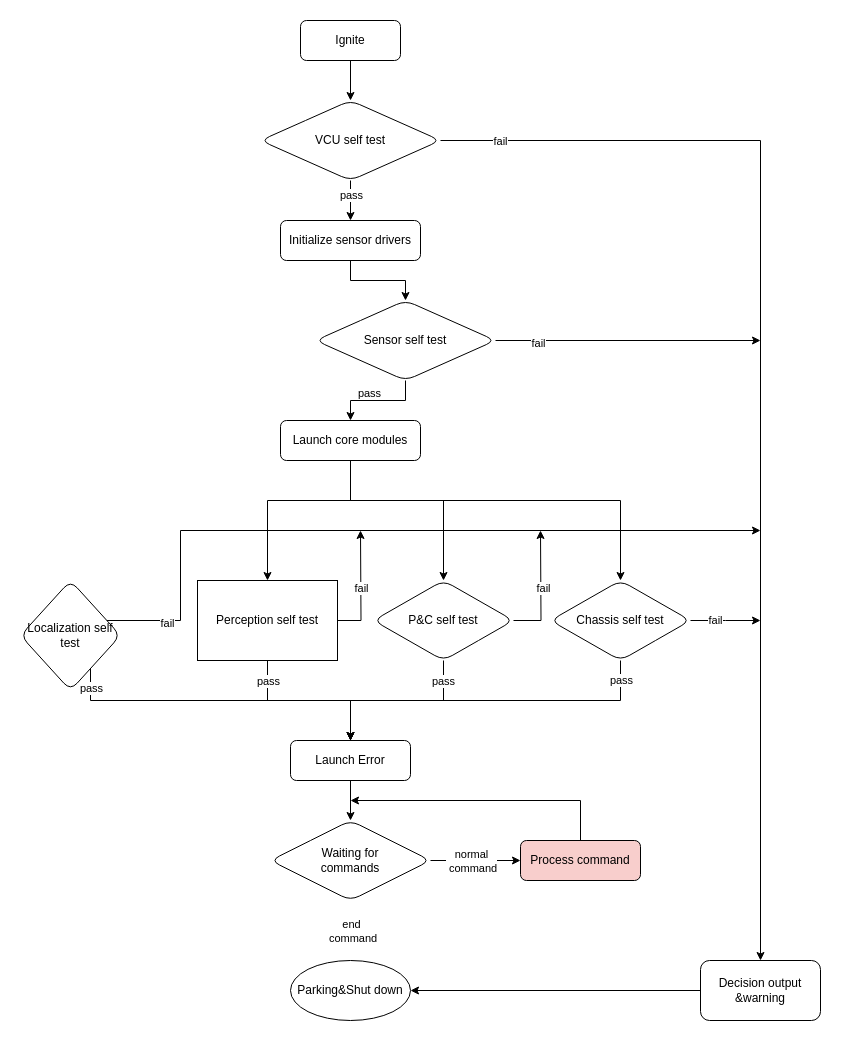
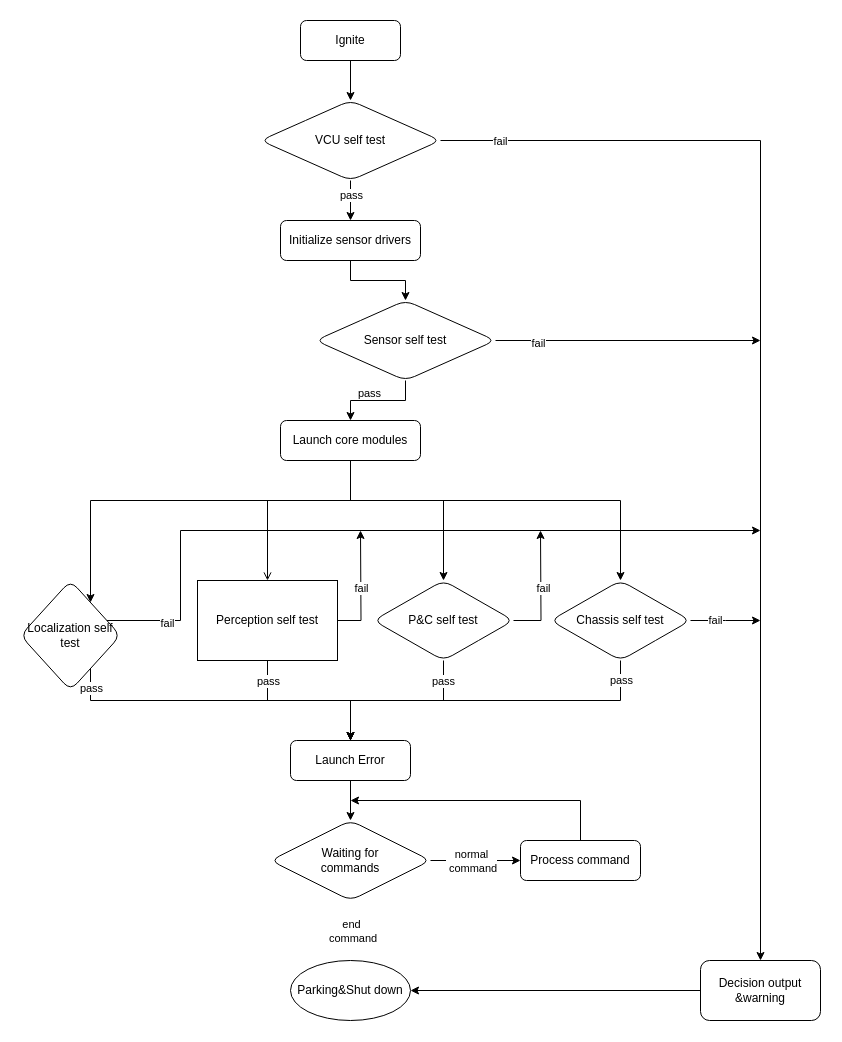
none -> (131, 501)
(268, 572) -> (268, 573)
(581, 861) -> (581, 861)
